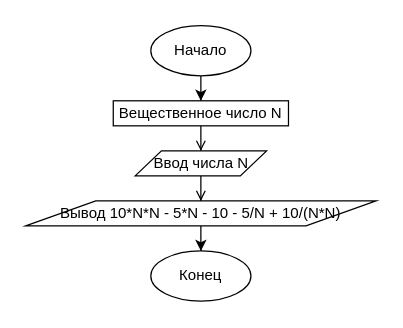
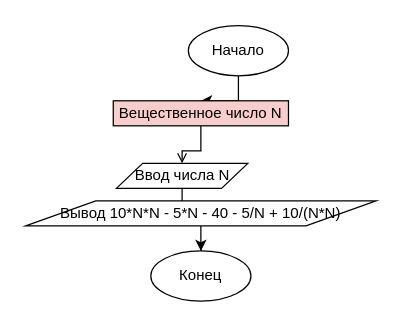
(201, 51) -> (238, 51)
(201, 113) -> (201, 113)
(201, 163) -> (182, 176)
(201, 213) -> (201, 213)
